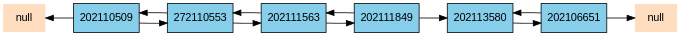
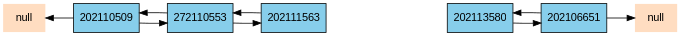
(387, 18) -> none
